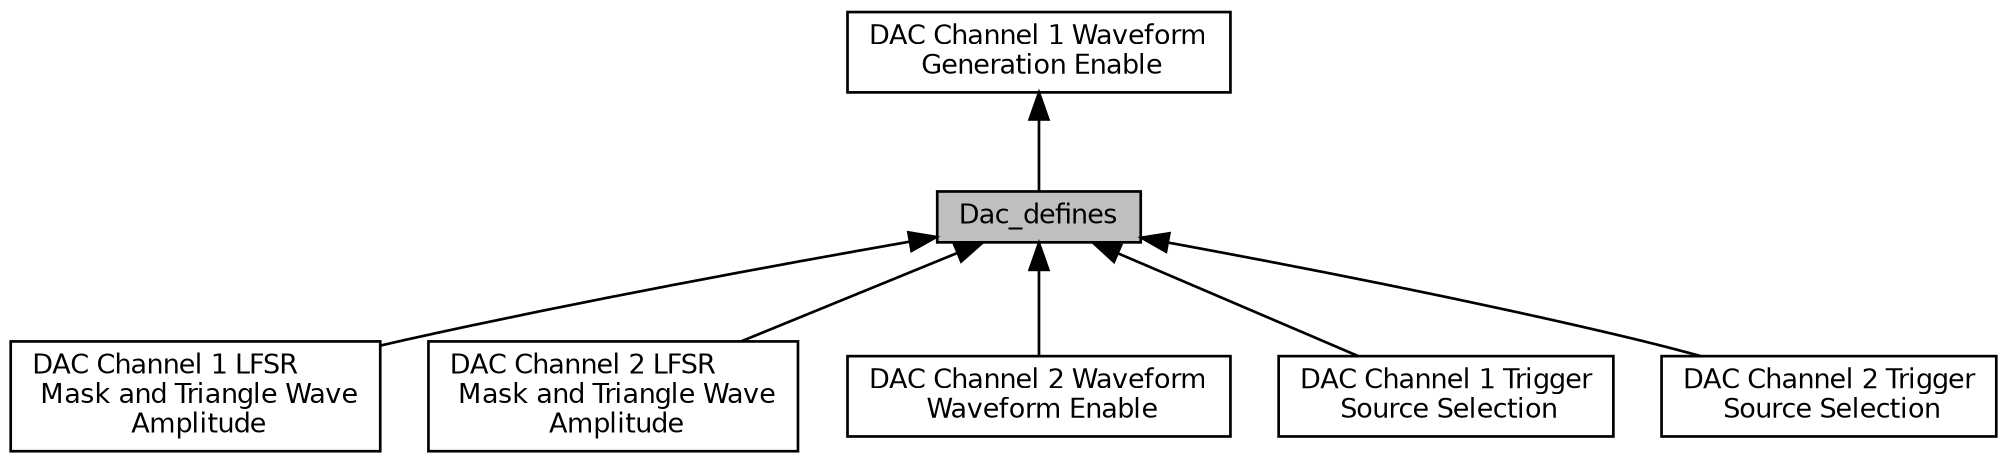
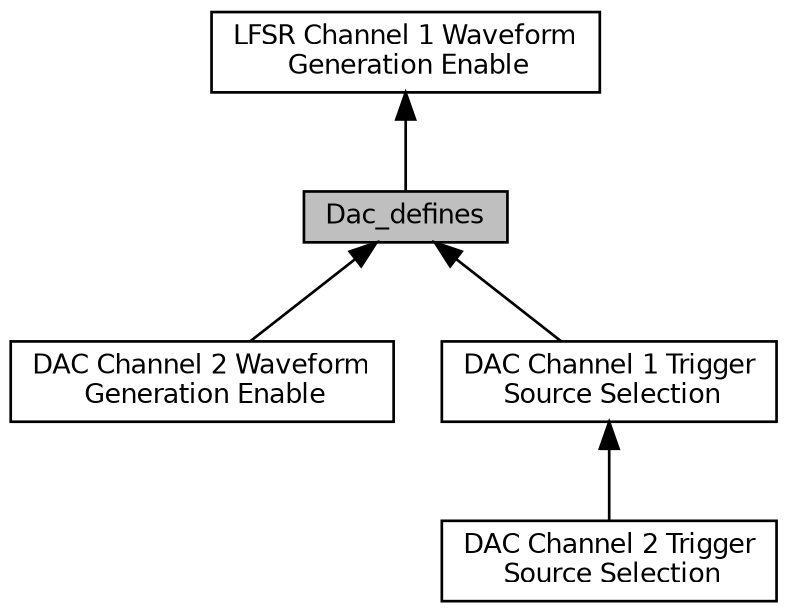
(1039, 52) -> (406, 52)
(1435, 295) -> (609, 485)
(195, 396) -> none
(613, 396) -> none
(1039, 396) -> (202, 382)
